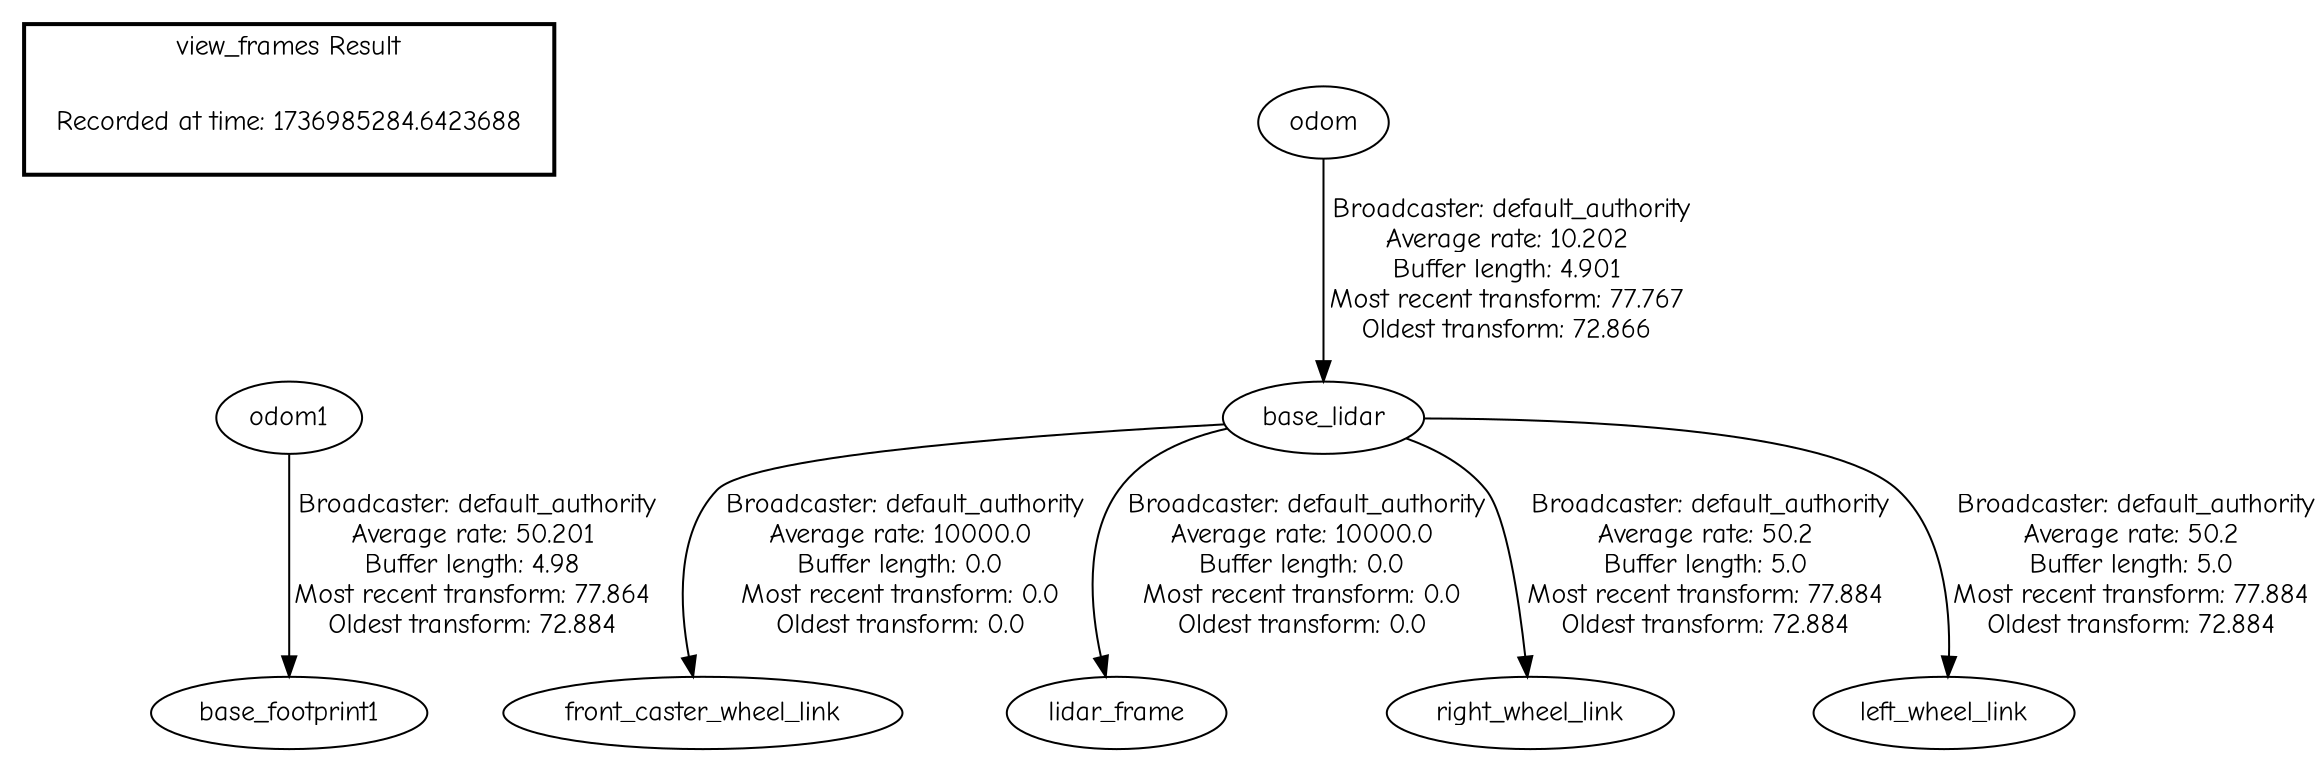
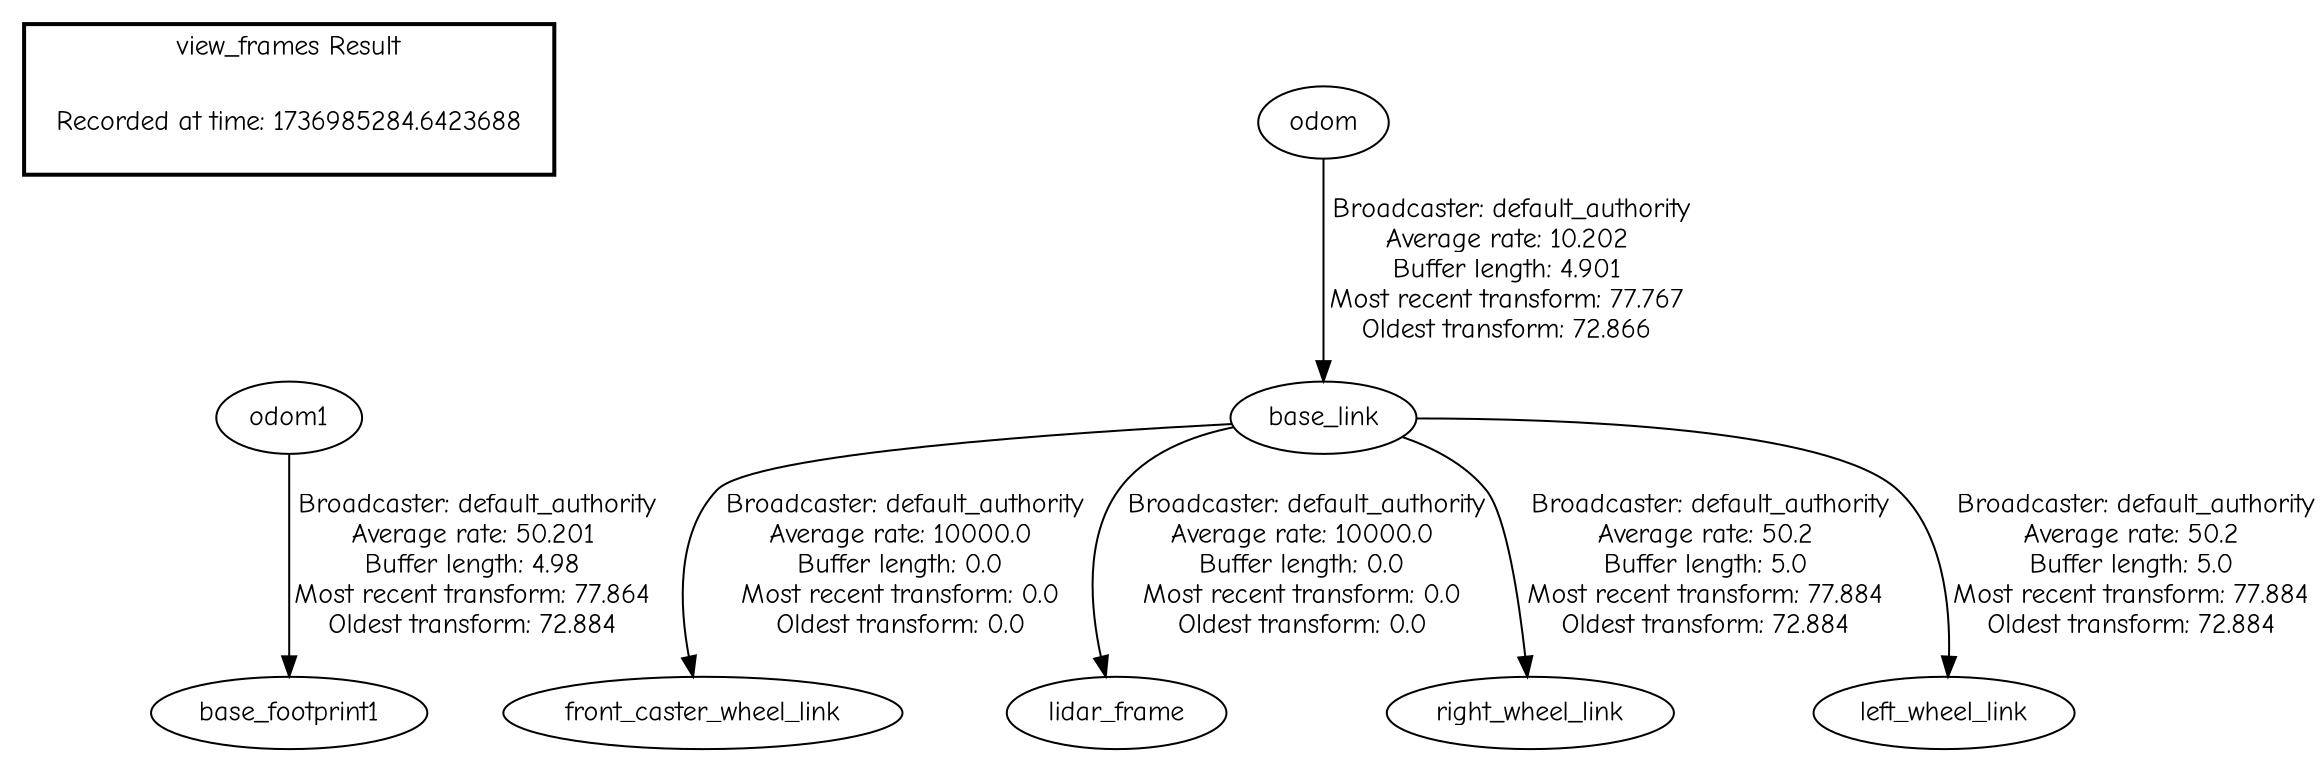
(1323, 418) -> (1323, 418)
